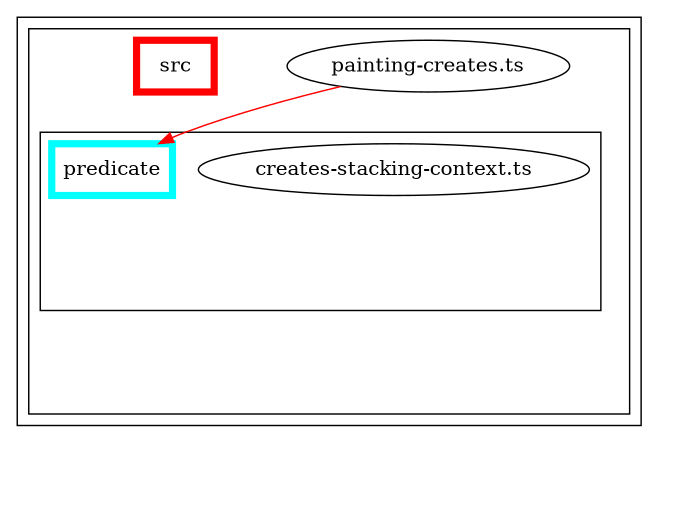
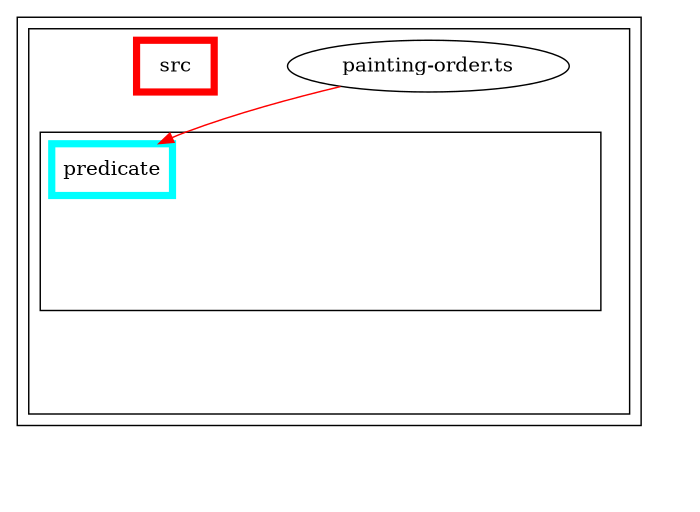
(428, 66) -> (428, 66)
(394, 170) -> none
